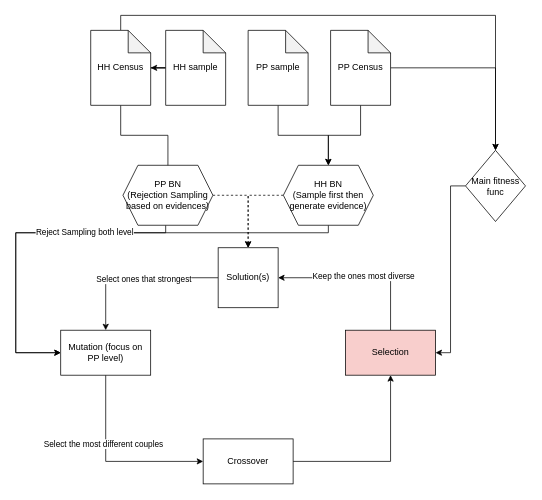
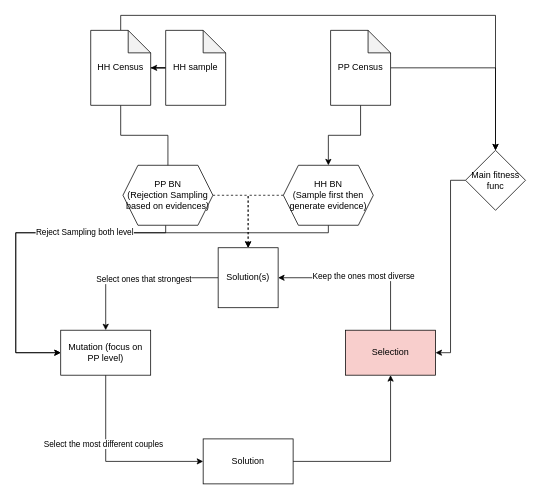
(278, 68) -> none
(287, 135) -> none
(495, 186) -> (495, 180)
(248, 462) -> (248, 462)
